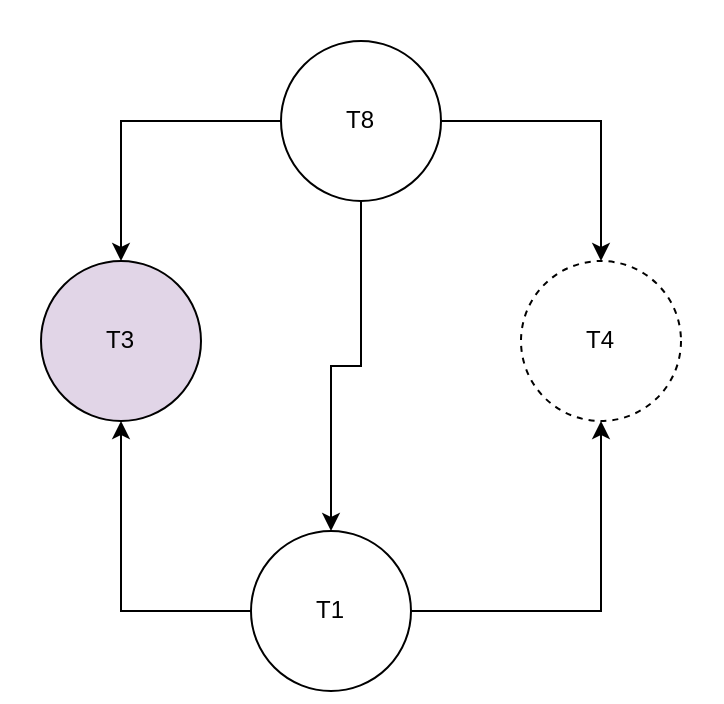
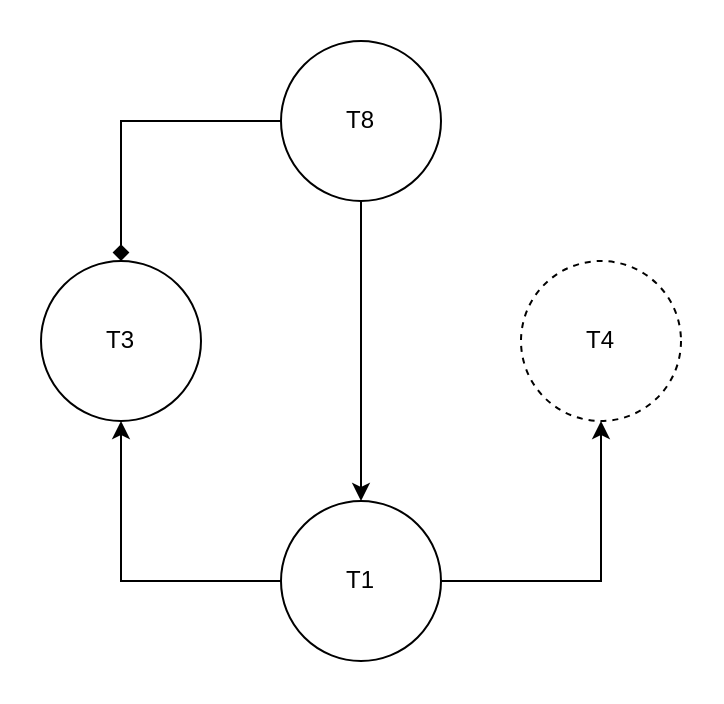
(584, 121) -> none
(121, 246) -> (121, 245)
(121, 341) -> (121, 341)
(331, 611) -> (361, 581)
